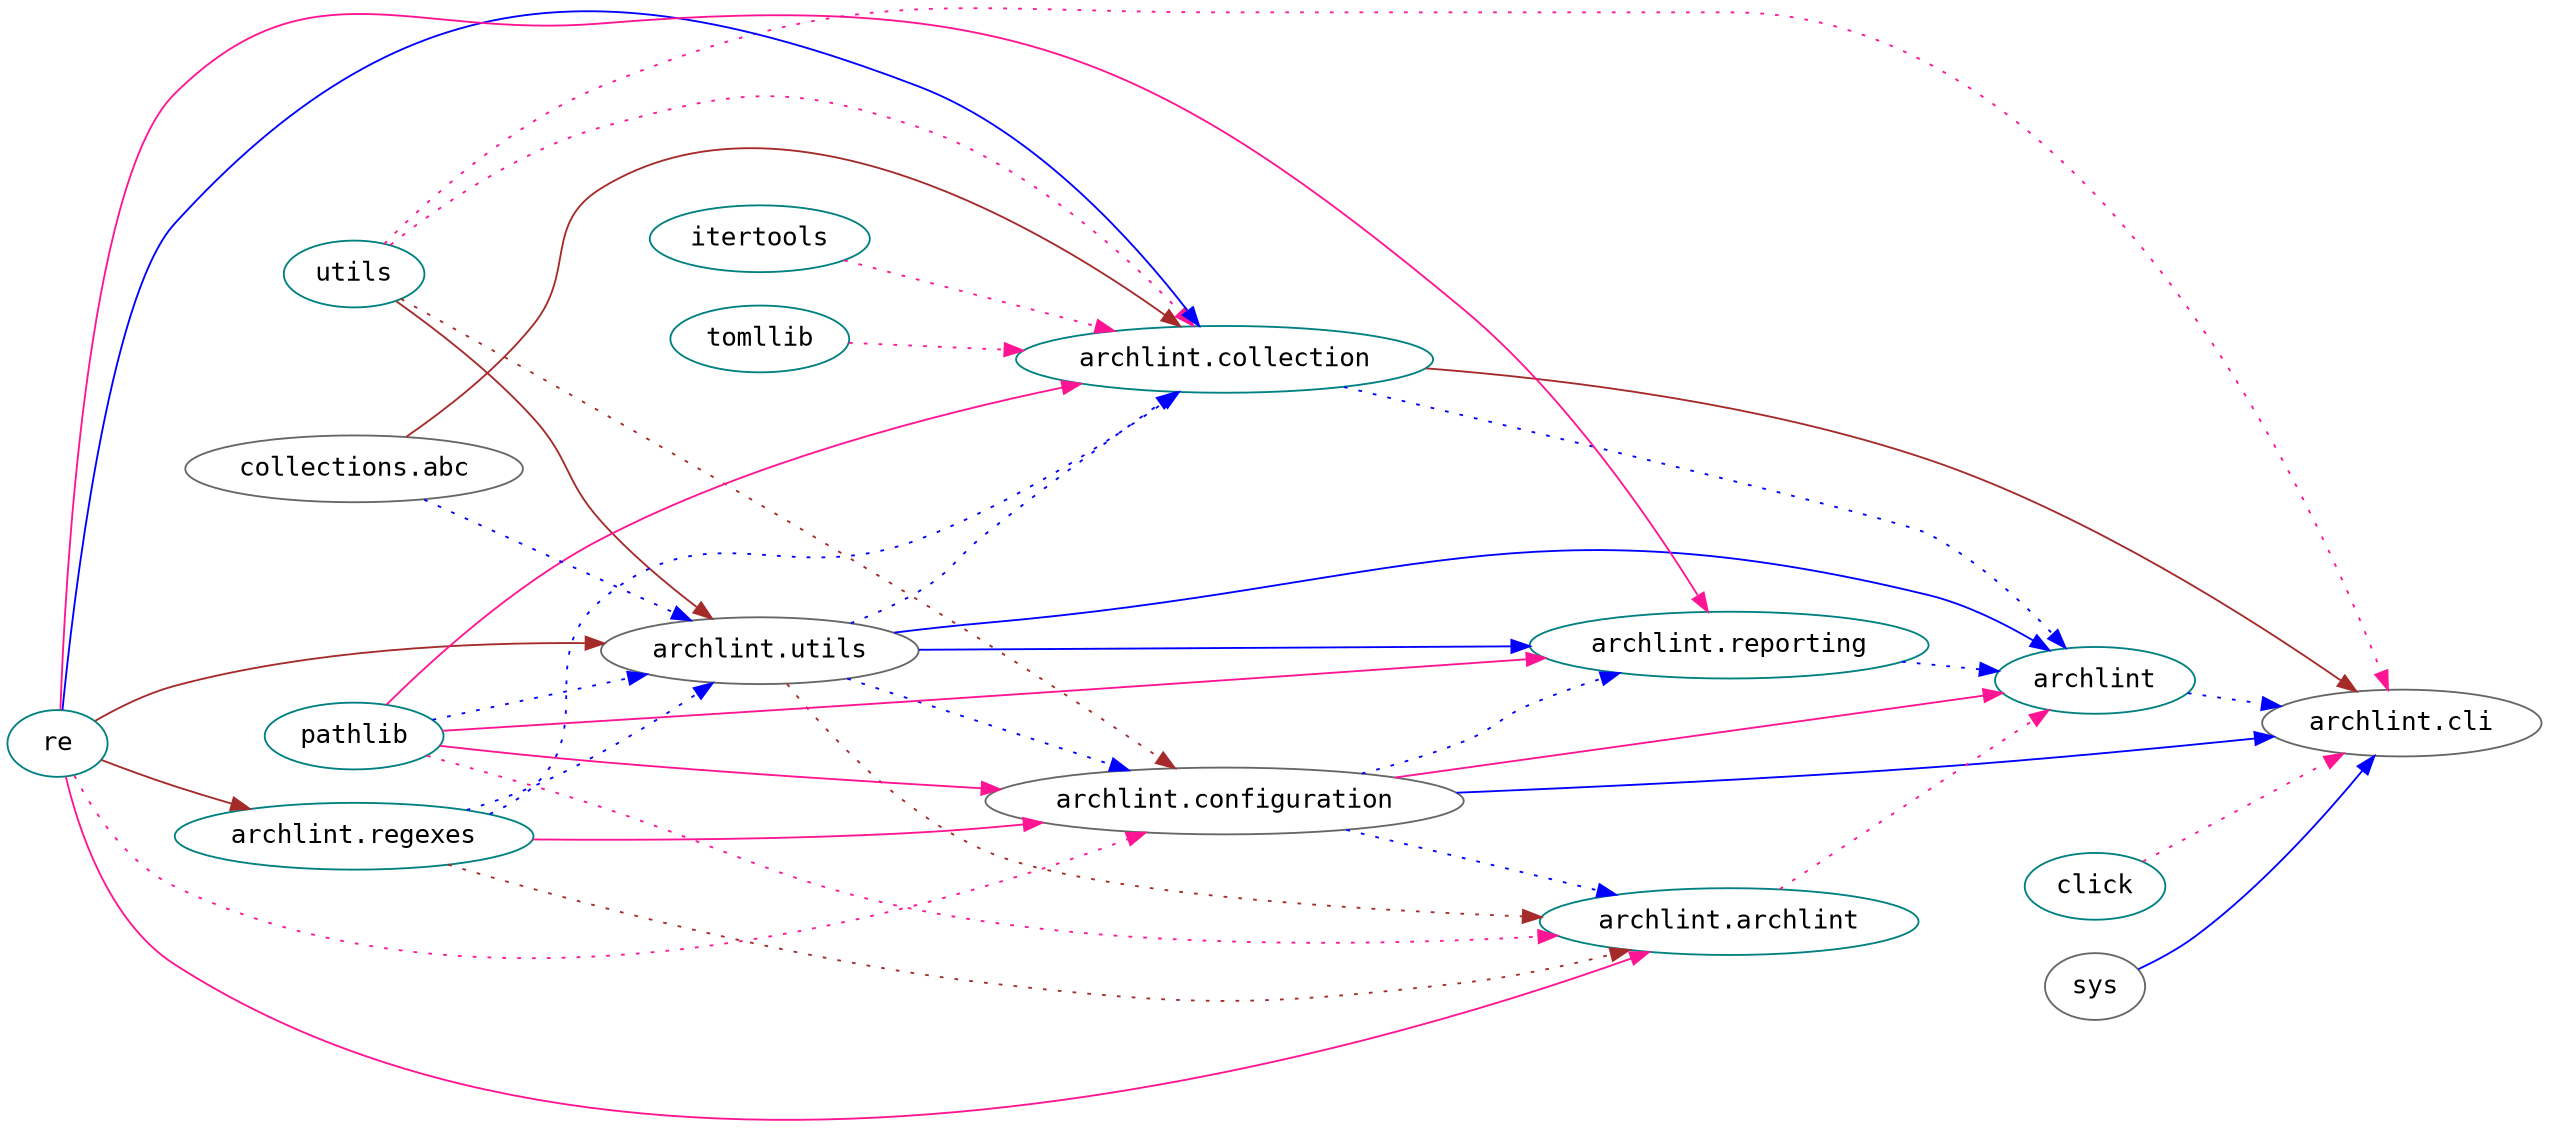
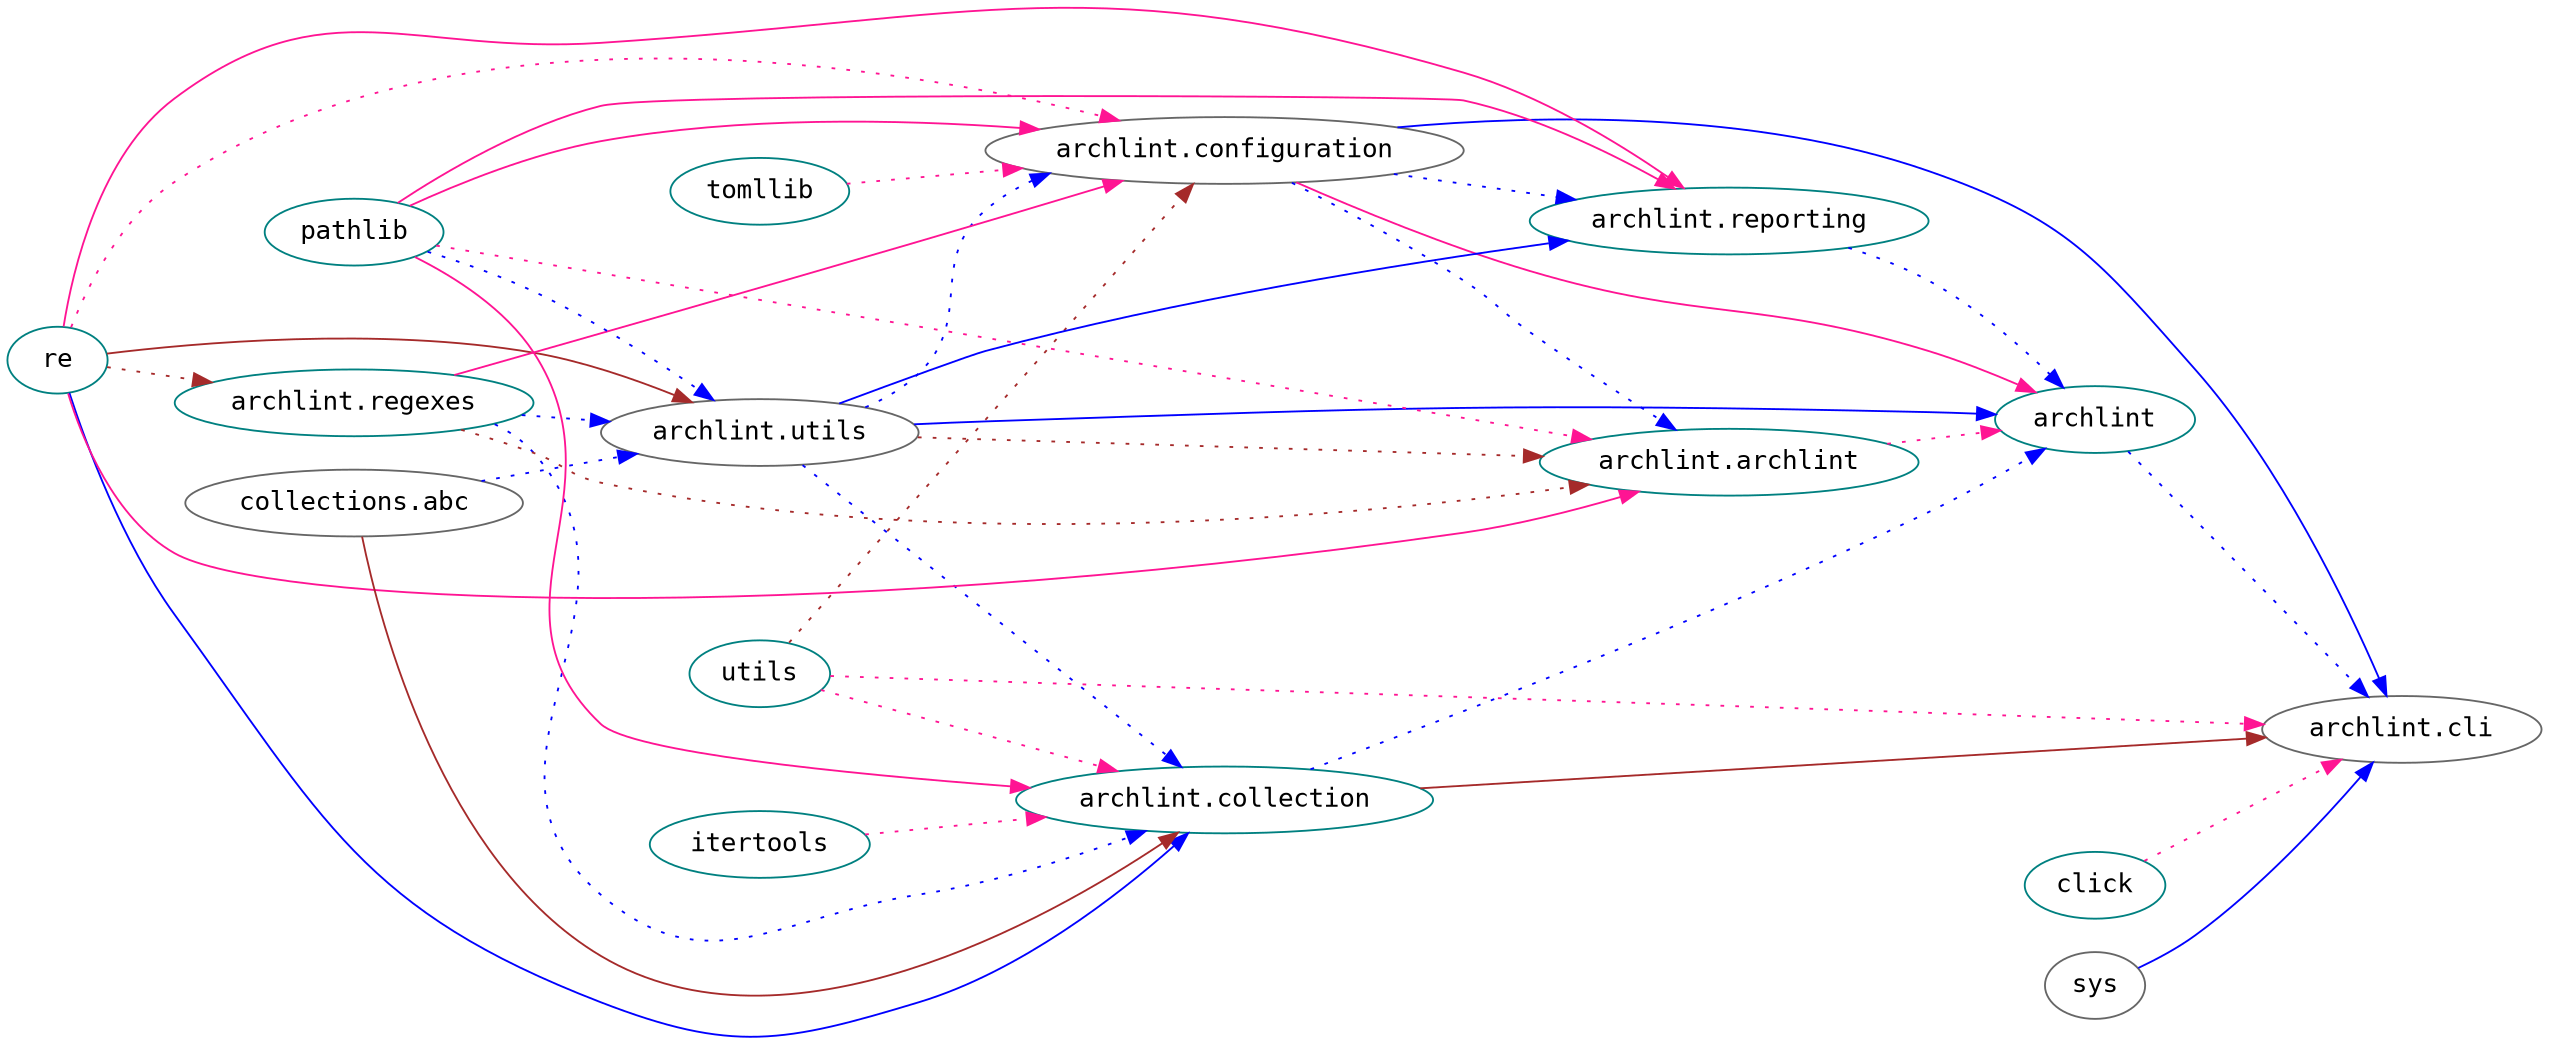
(927, 346) -> (925, 177)
(555, 447) -> none
(166, 783) -> (150, 373)
